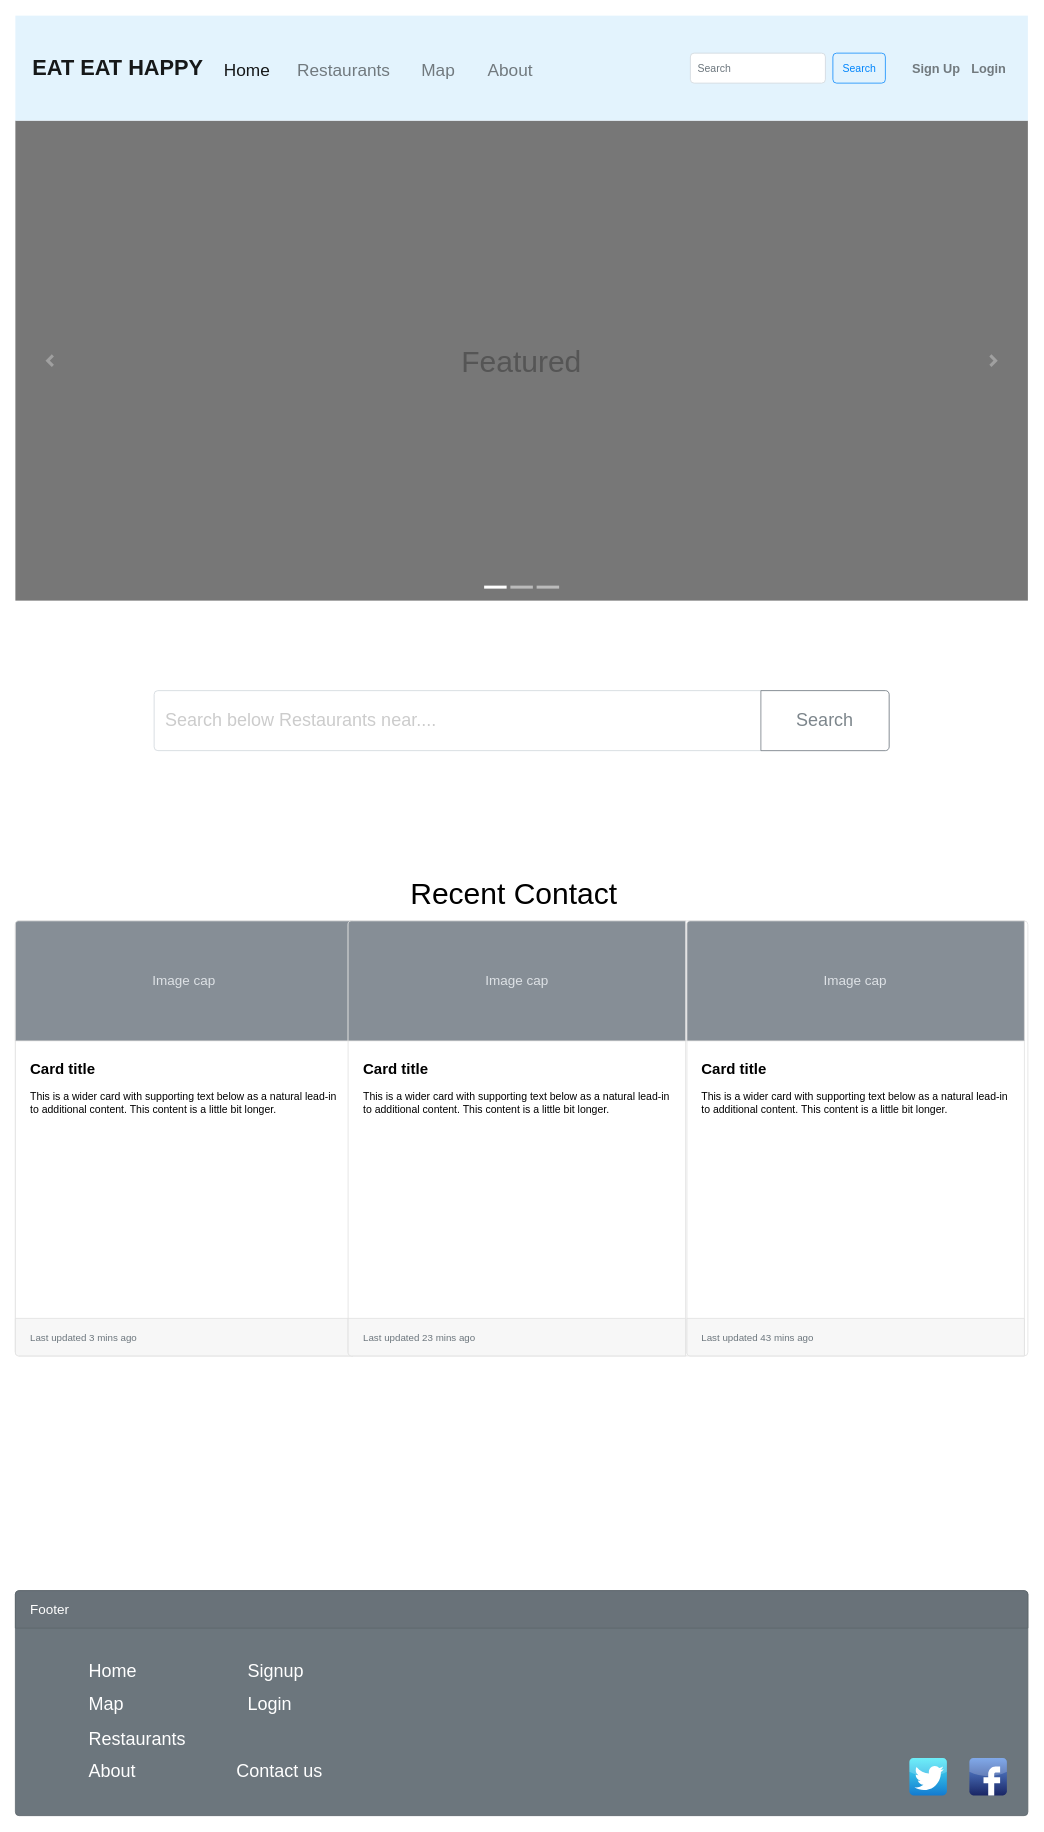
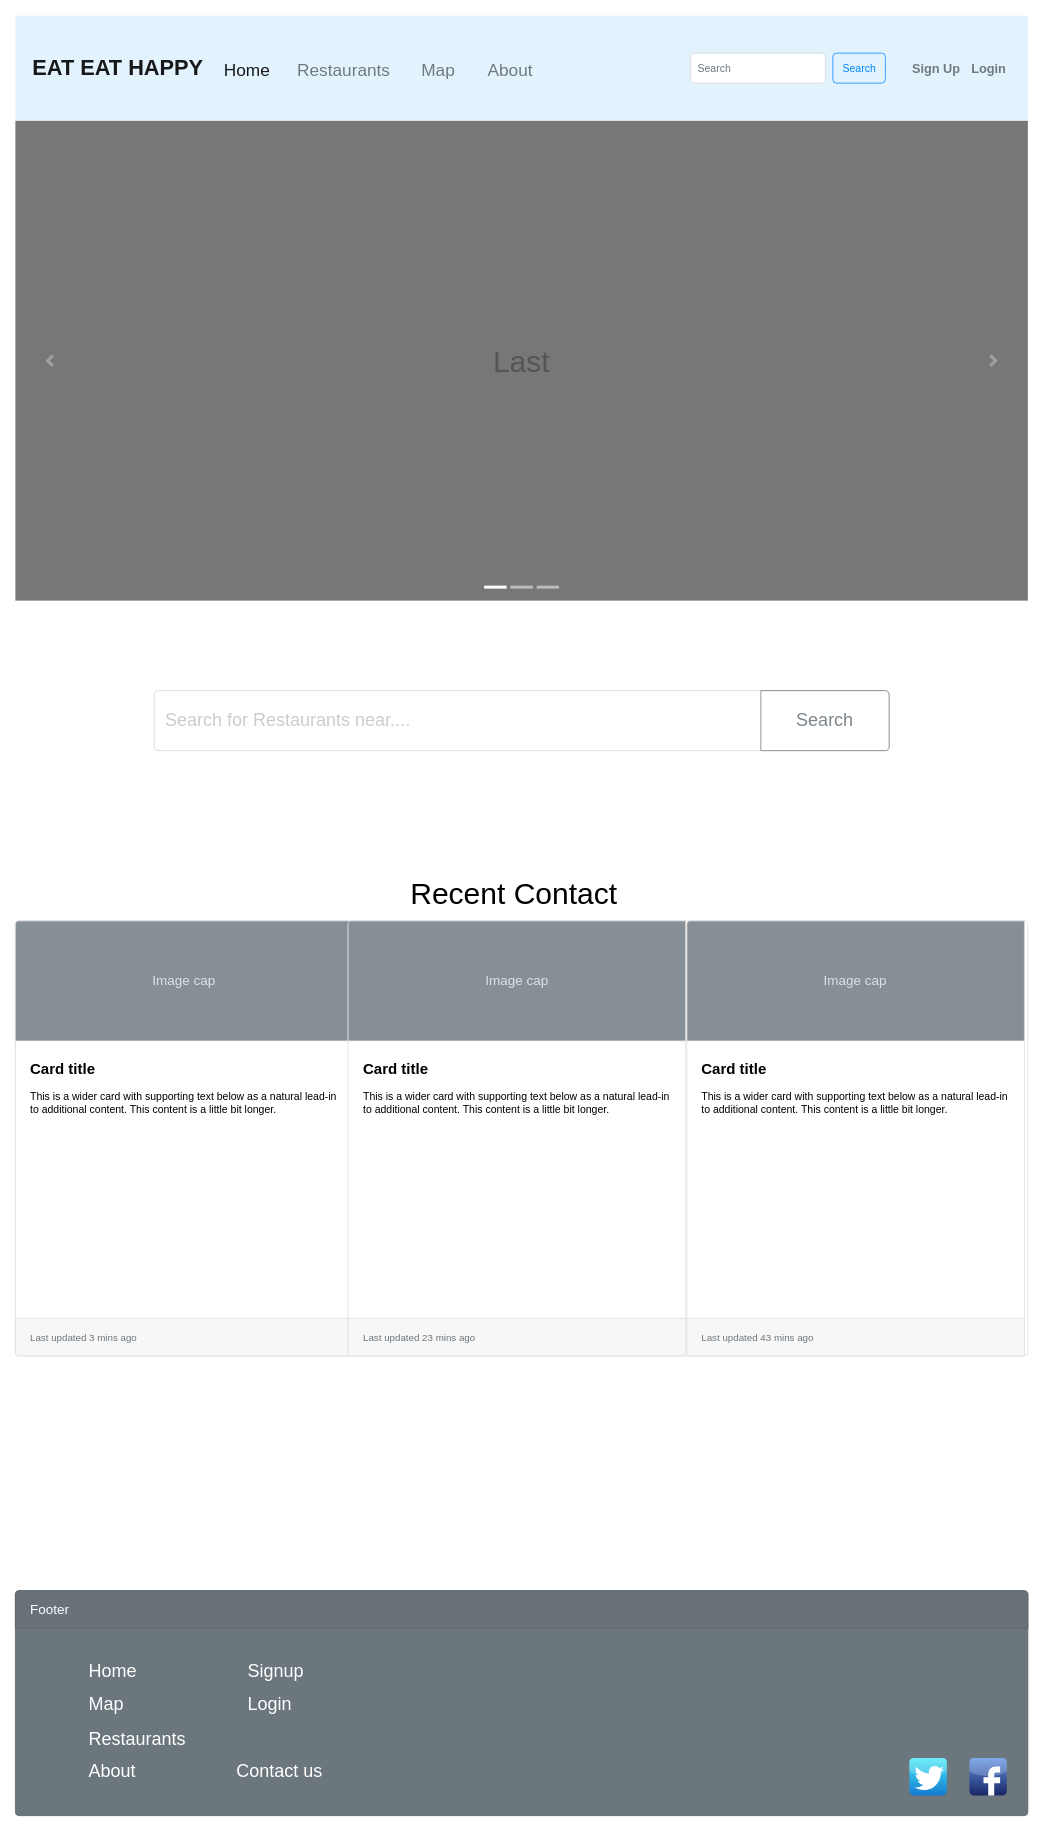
(522, 360) -> (522, 360)
(251, 720) -> (247, 720)
